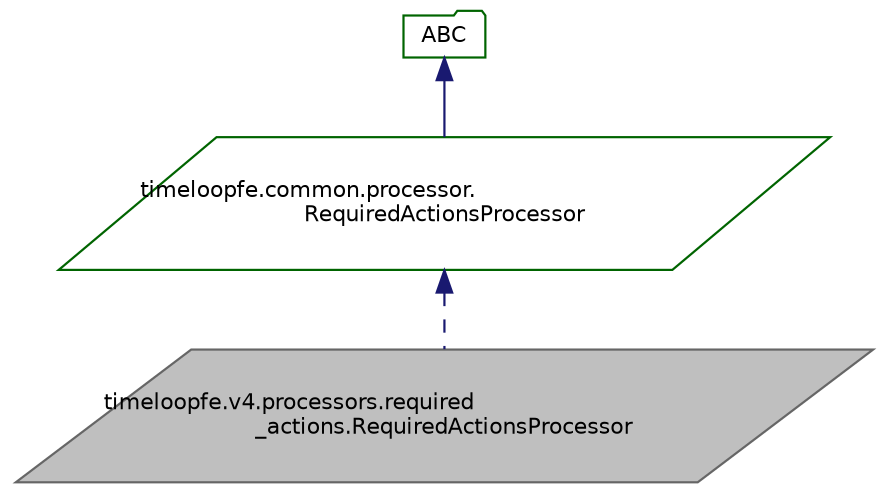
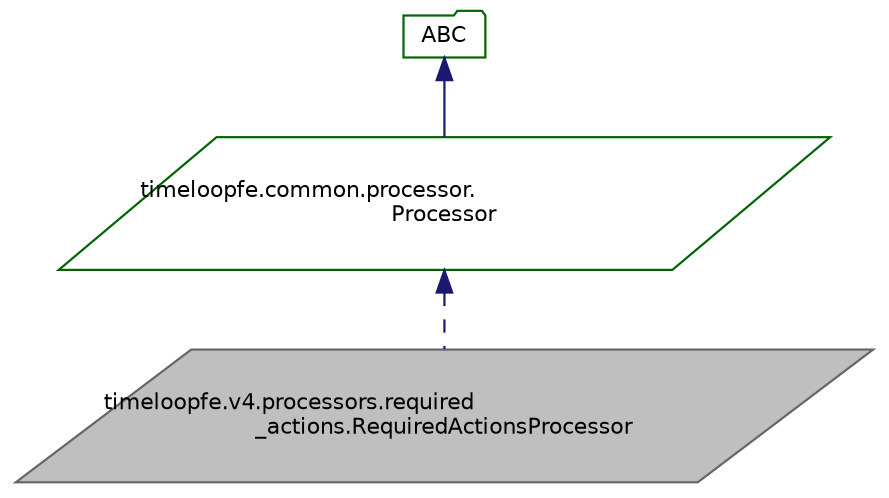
(444, 204) -> (444, 204)
